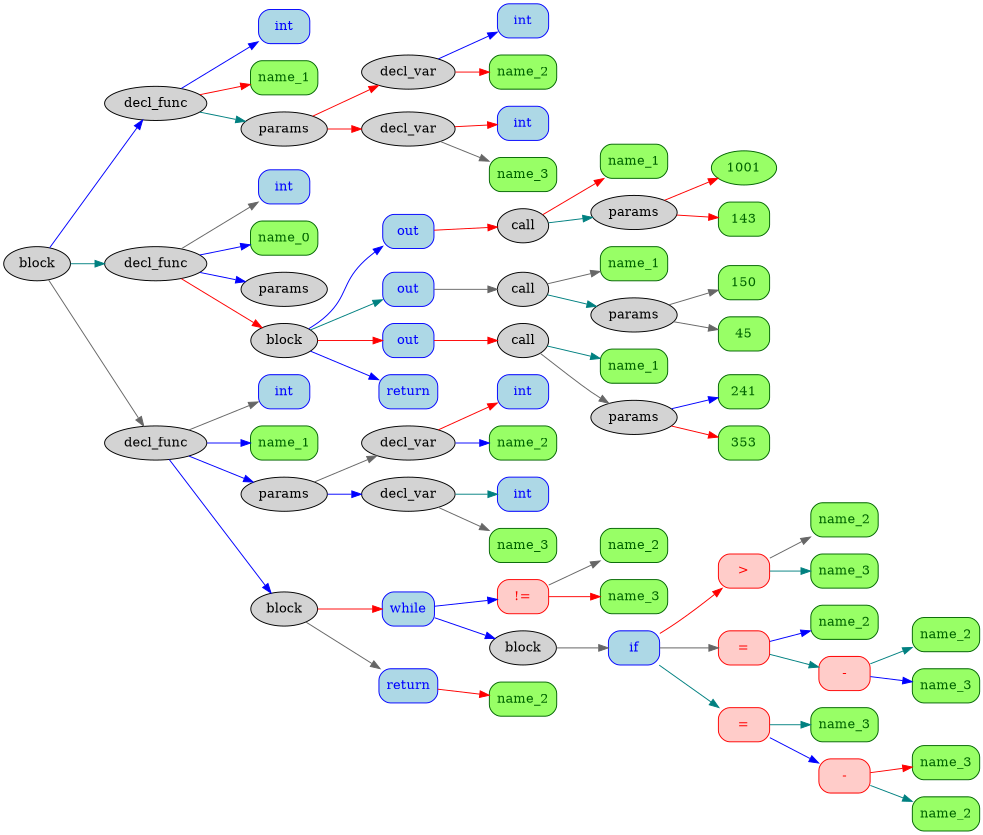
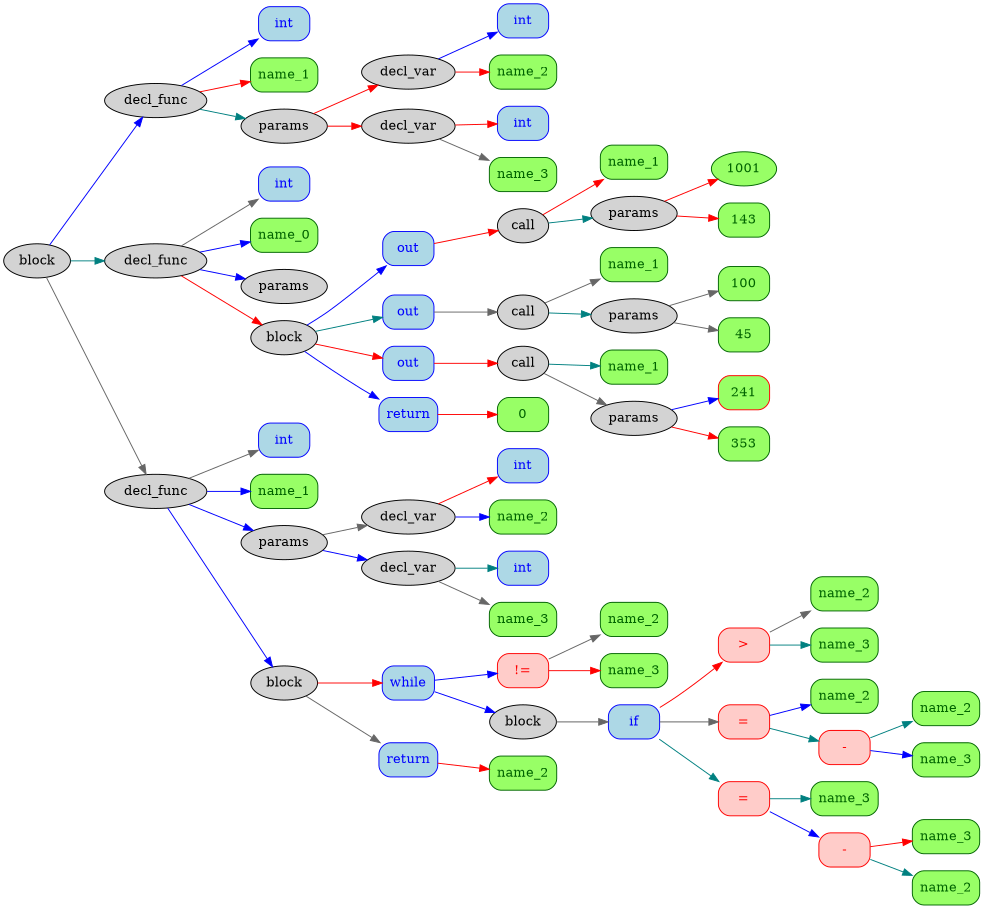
(744, 283) -> (744, 284)
(744, 392) -> (744, 393)
none -> (523, 415)
